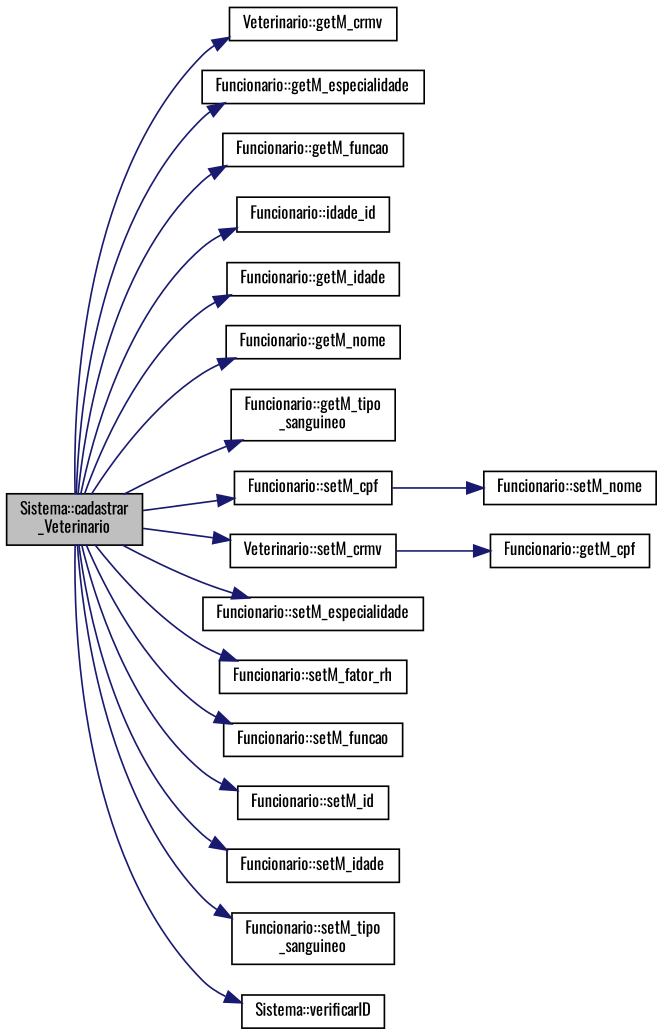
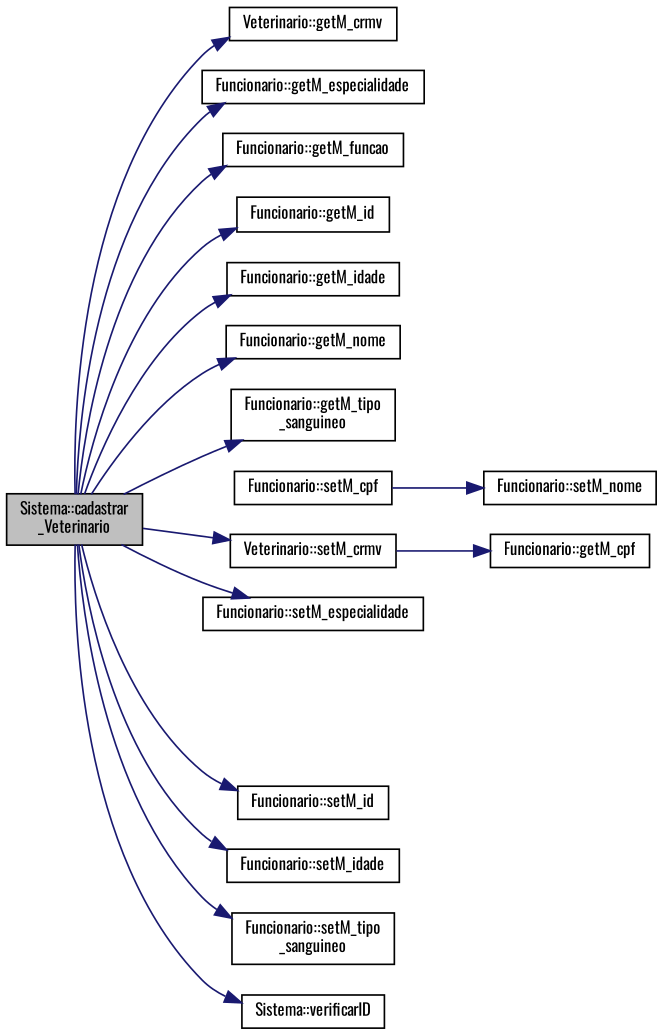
(313, 215) -> (313, 215)
(180, 506) -> none
(313, 677) -> none
(313, 740) -> none
